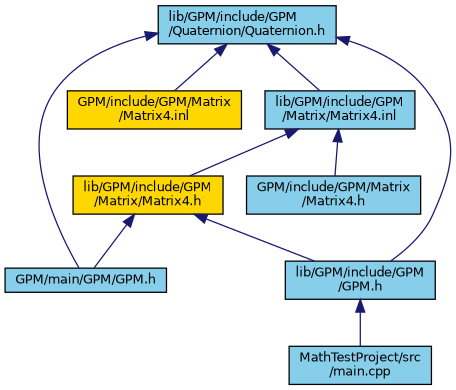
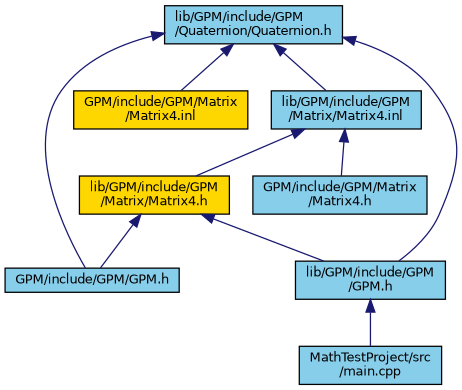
(86, 280) -> (92, 280)
